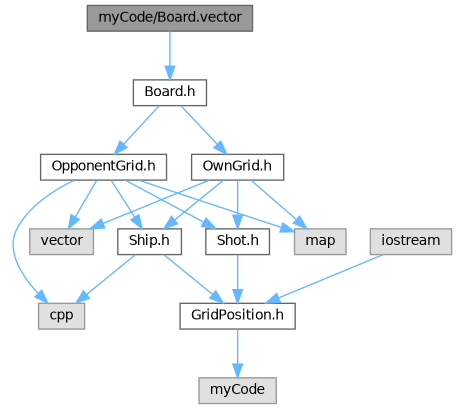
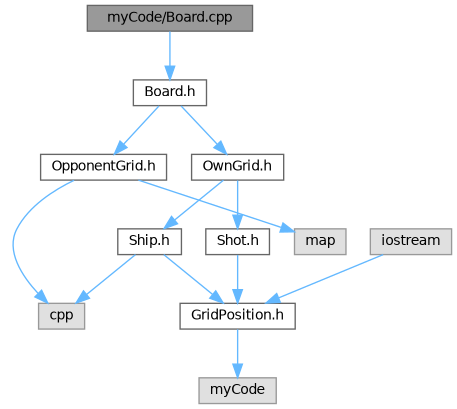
(170, 18) -> (170, 18)
(123, 199) -> none
(274, 200) -> none
(172, 205) -> none
(62, 242) -> none
